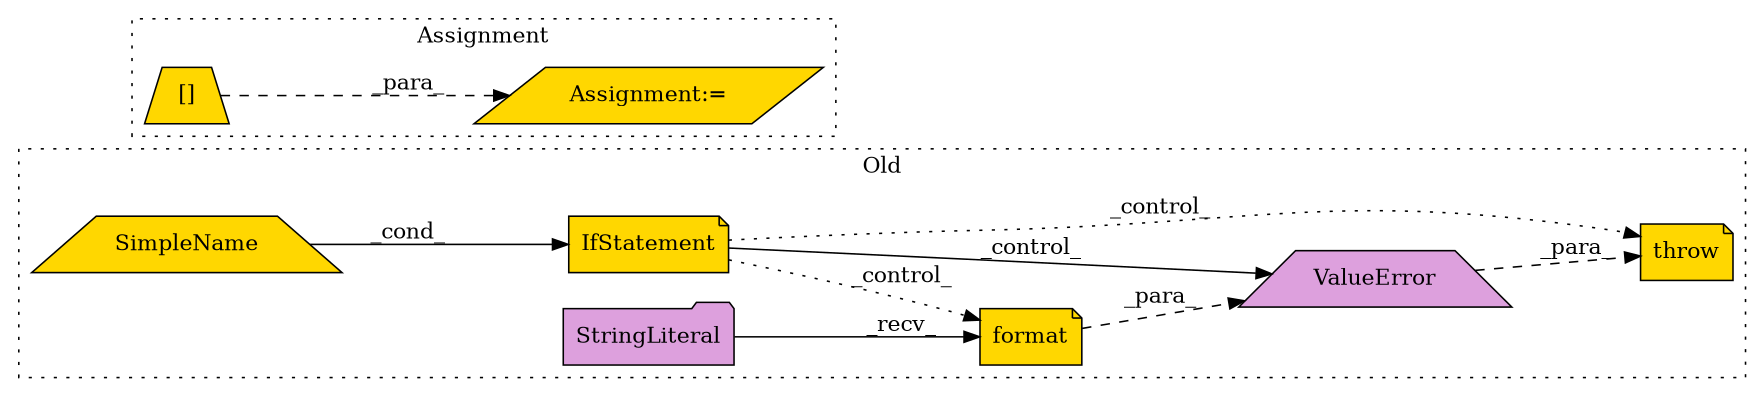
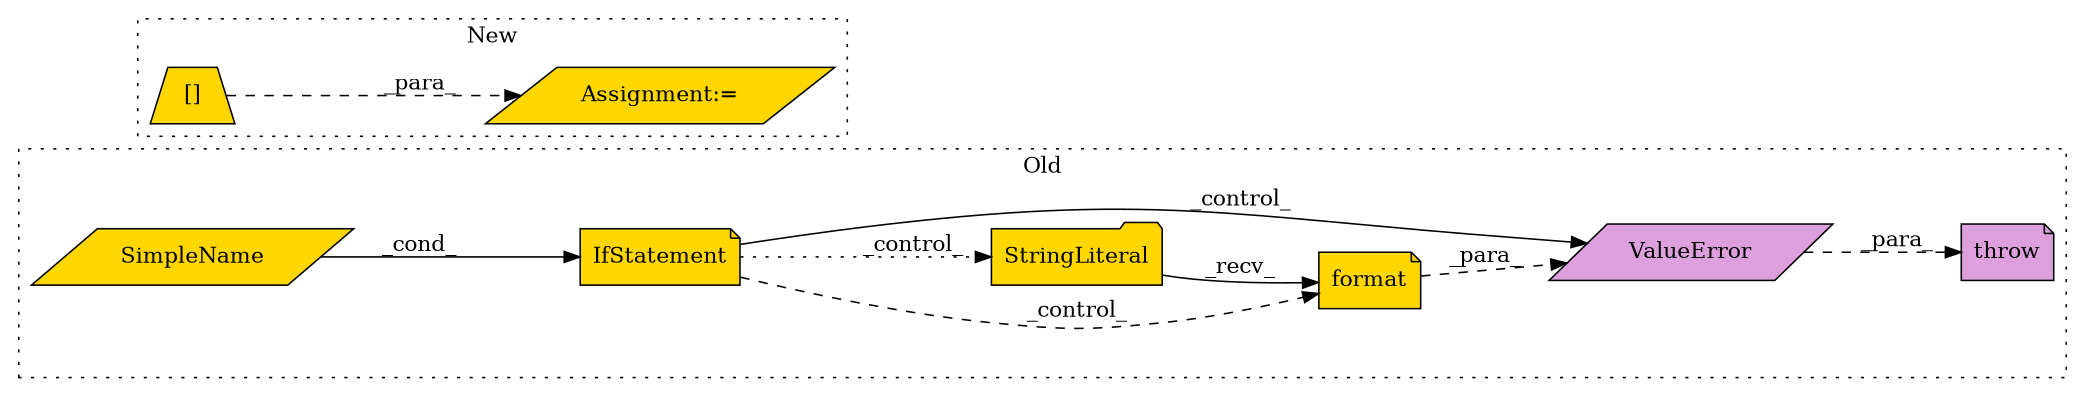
(484, 37) -> (493, 37)
(1177, 221) -> (858, 257)
(187, 244) -> (193, 257)
(1687, 252) -> (2008, 252)
(1375, 279) -> (1691, 252)
(847, 286) -> (1021, 325)
(649, 337) -> (1077, 257)
